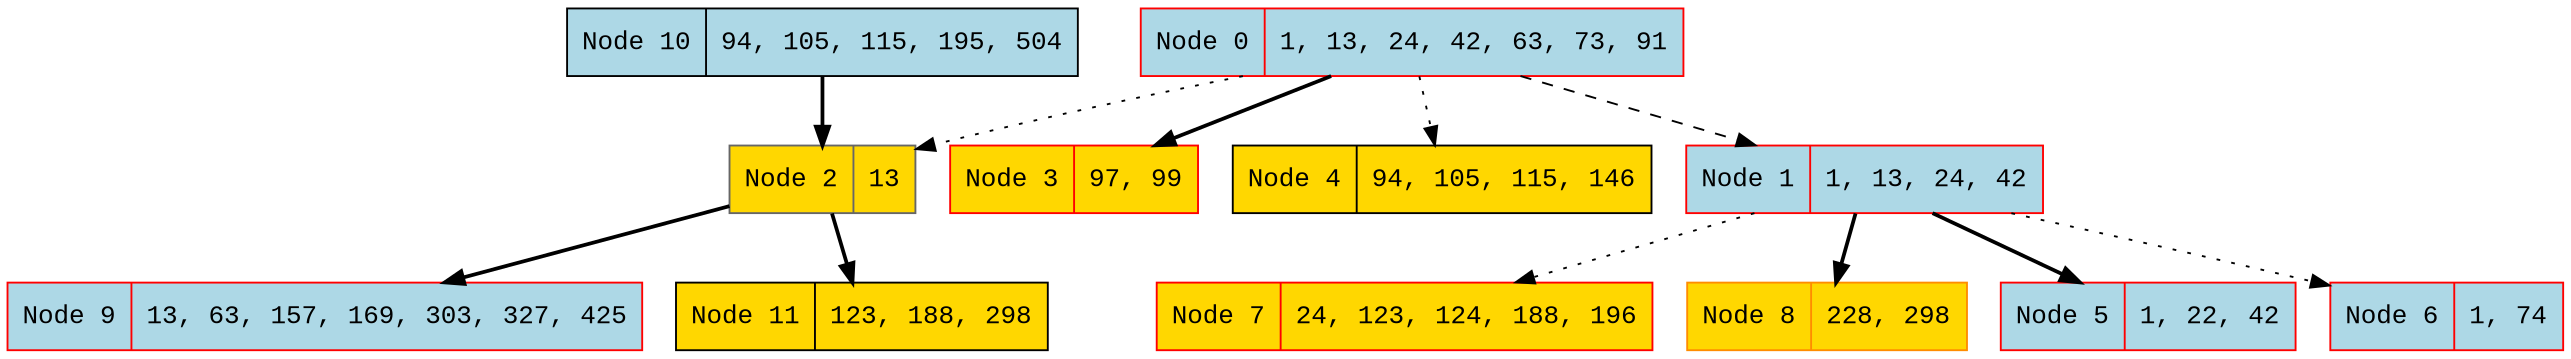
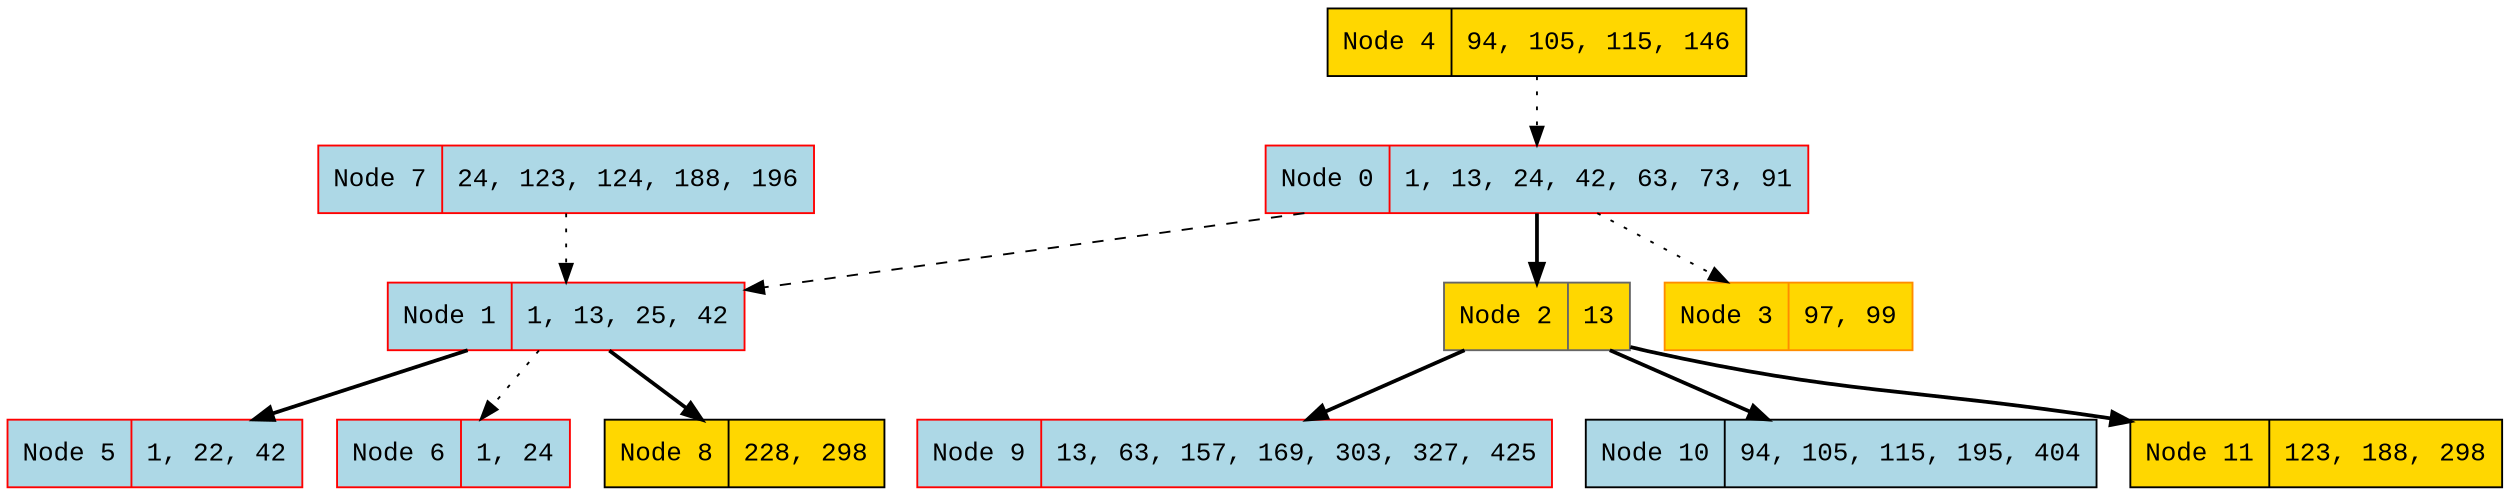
(892, 41) -> (1911, 453)
(822, 102) -> (1680, 381)
(1425, 102) -> (1537, 102)
(1252, 107) -> (1654, 243)
(1088, 108) -> (1537, 239)
(1927, 178) -> (628, 315)
(1074, 179) -> (1789, 316)
(1644, 245) -> (566, 239)
(2509, 315) -> (515, 453)
(1405, 316) -> (566, 179)
(1827, 316) -> (745, 453)
